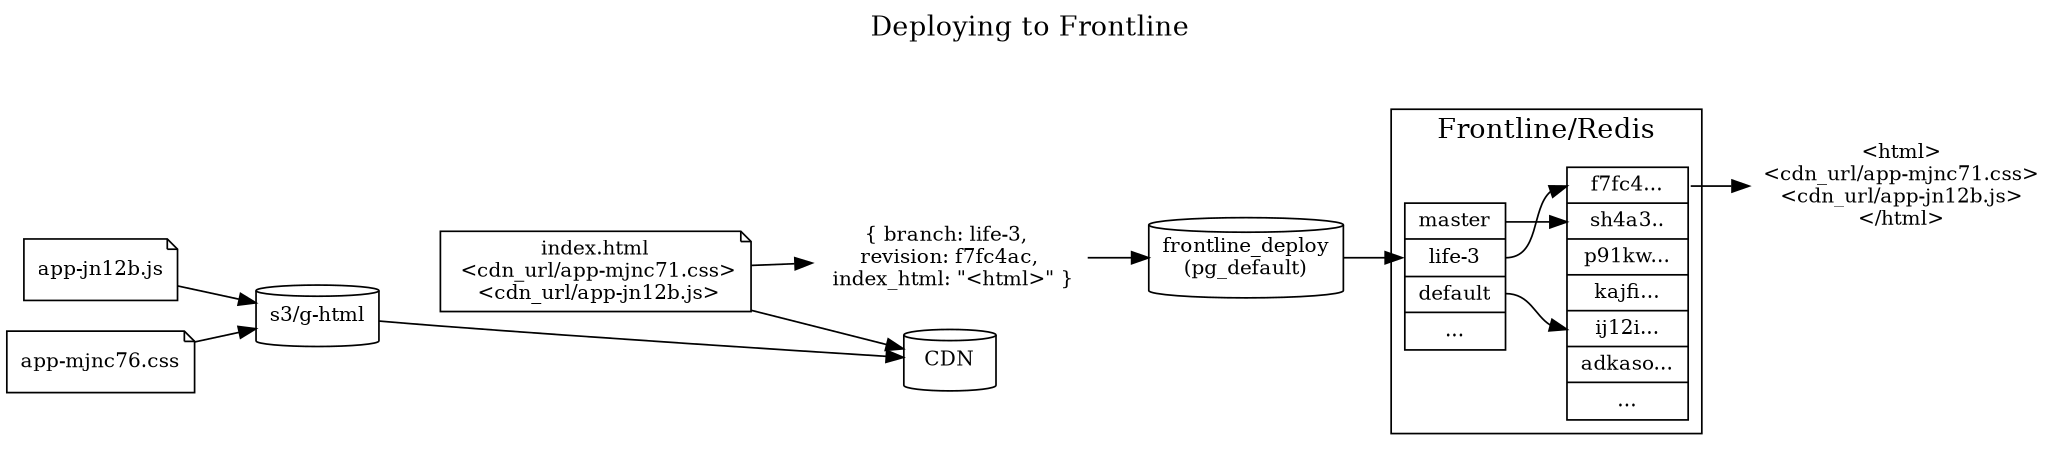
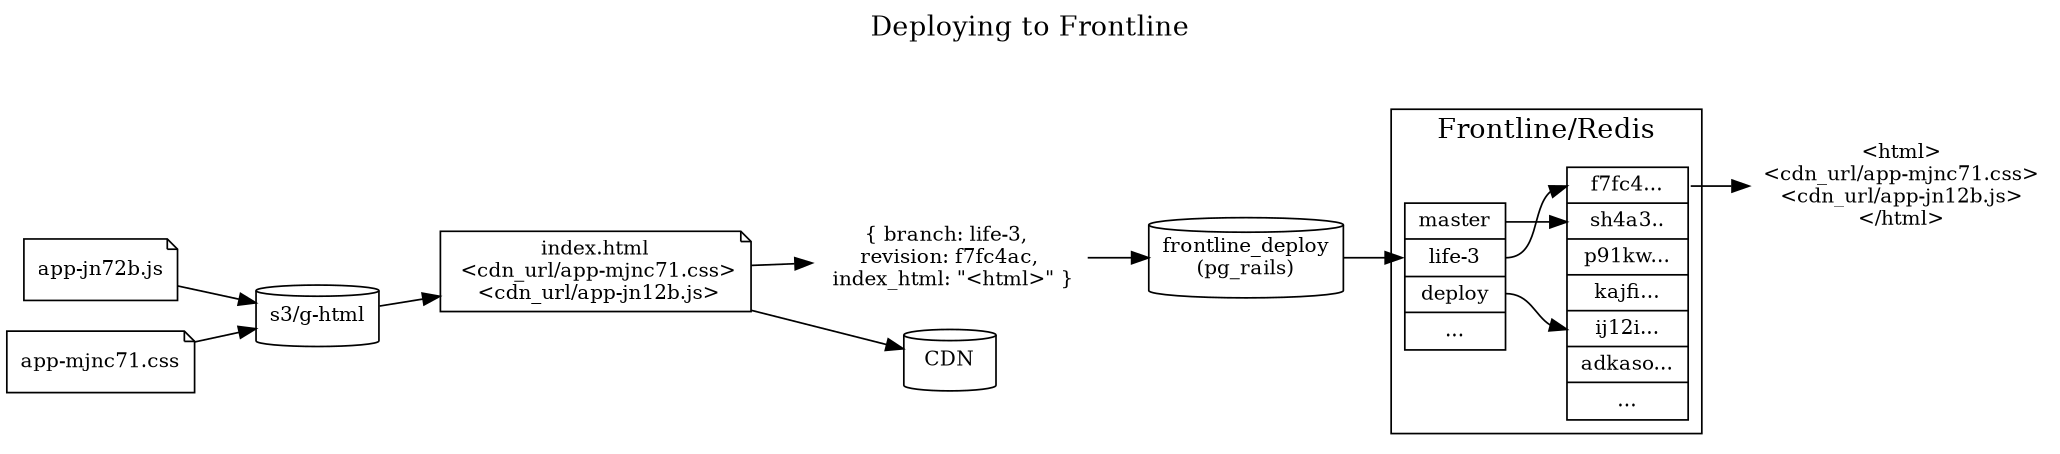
(1246, 258) -> (1246, 258)
(101, 270) -> (101, 270)
(1455, 294) -> (1455, 294)
(632, 340) -> (401, 303)
(101, 362) -> (101, 362)
